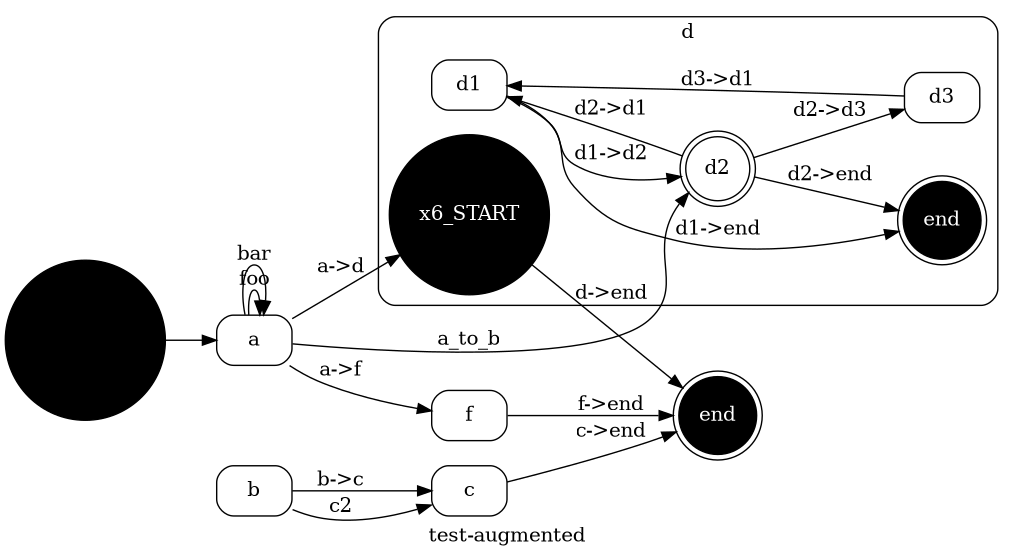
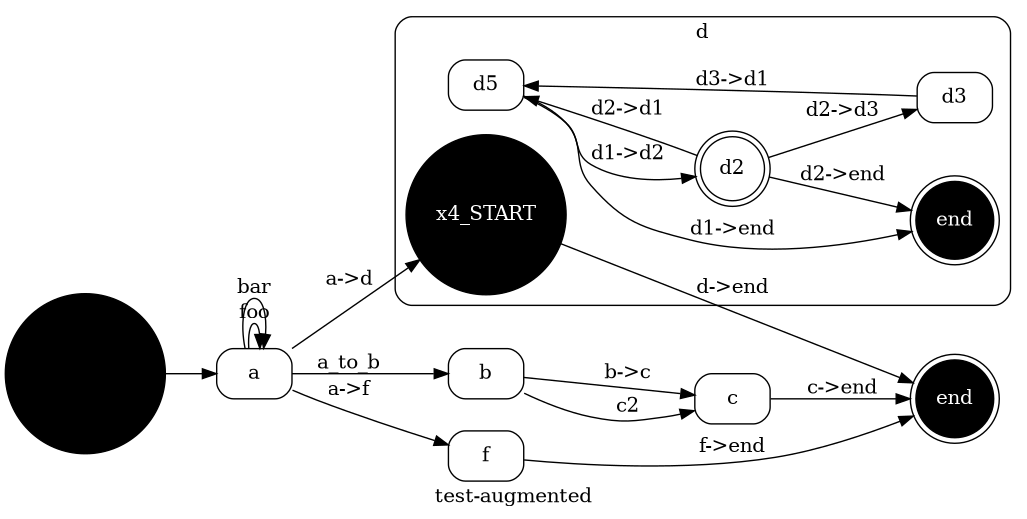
(469, 85) -> (486, 85)
(469, 215) -> (486, 215)
(535, 350) -> (363, 374)
